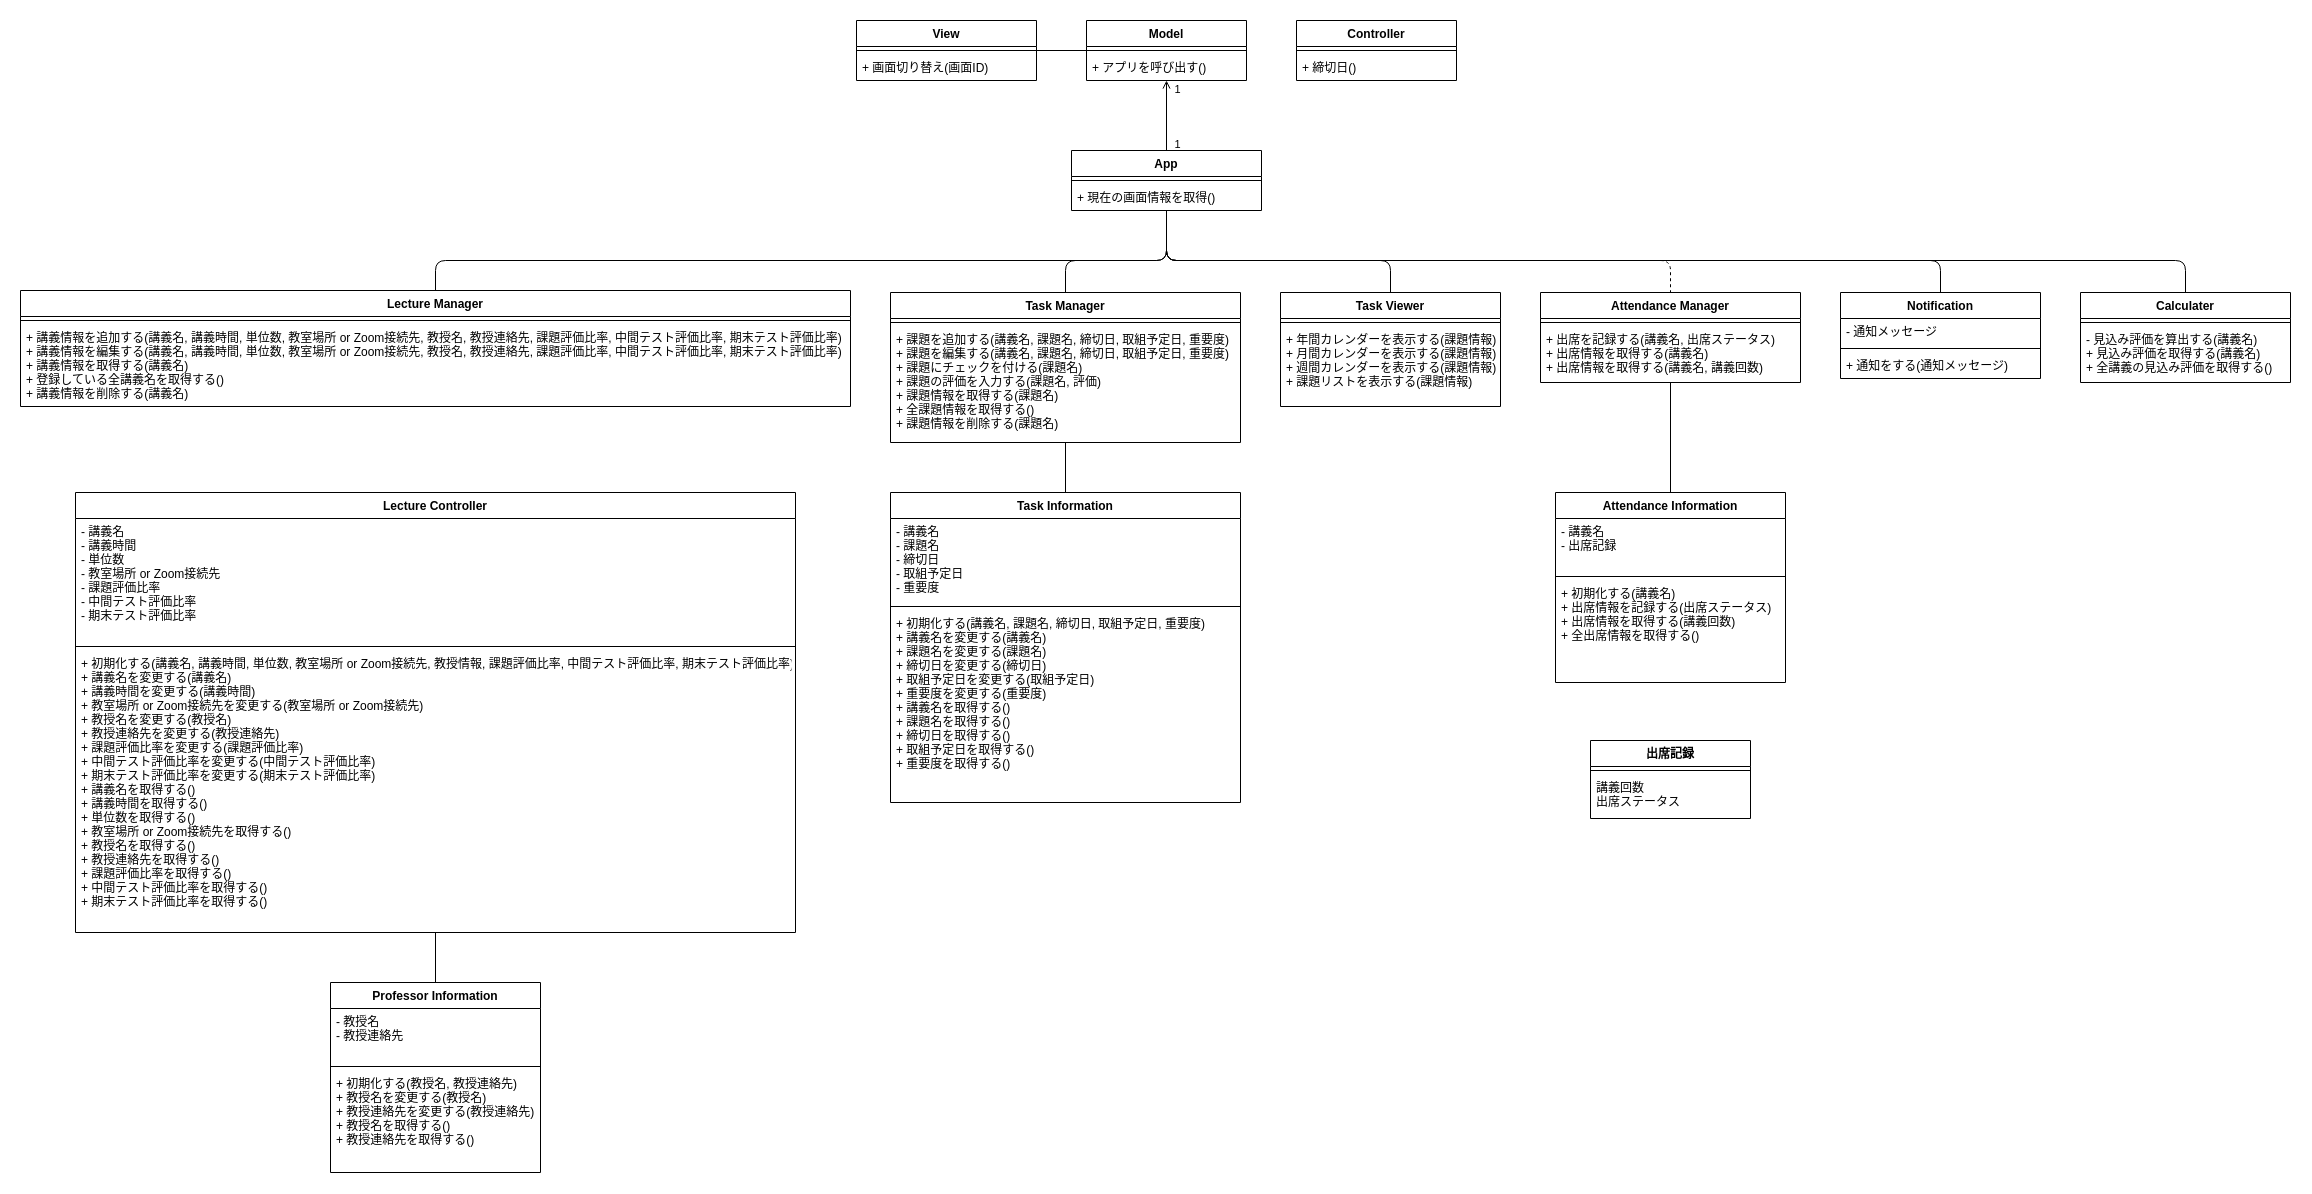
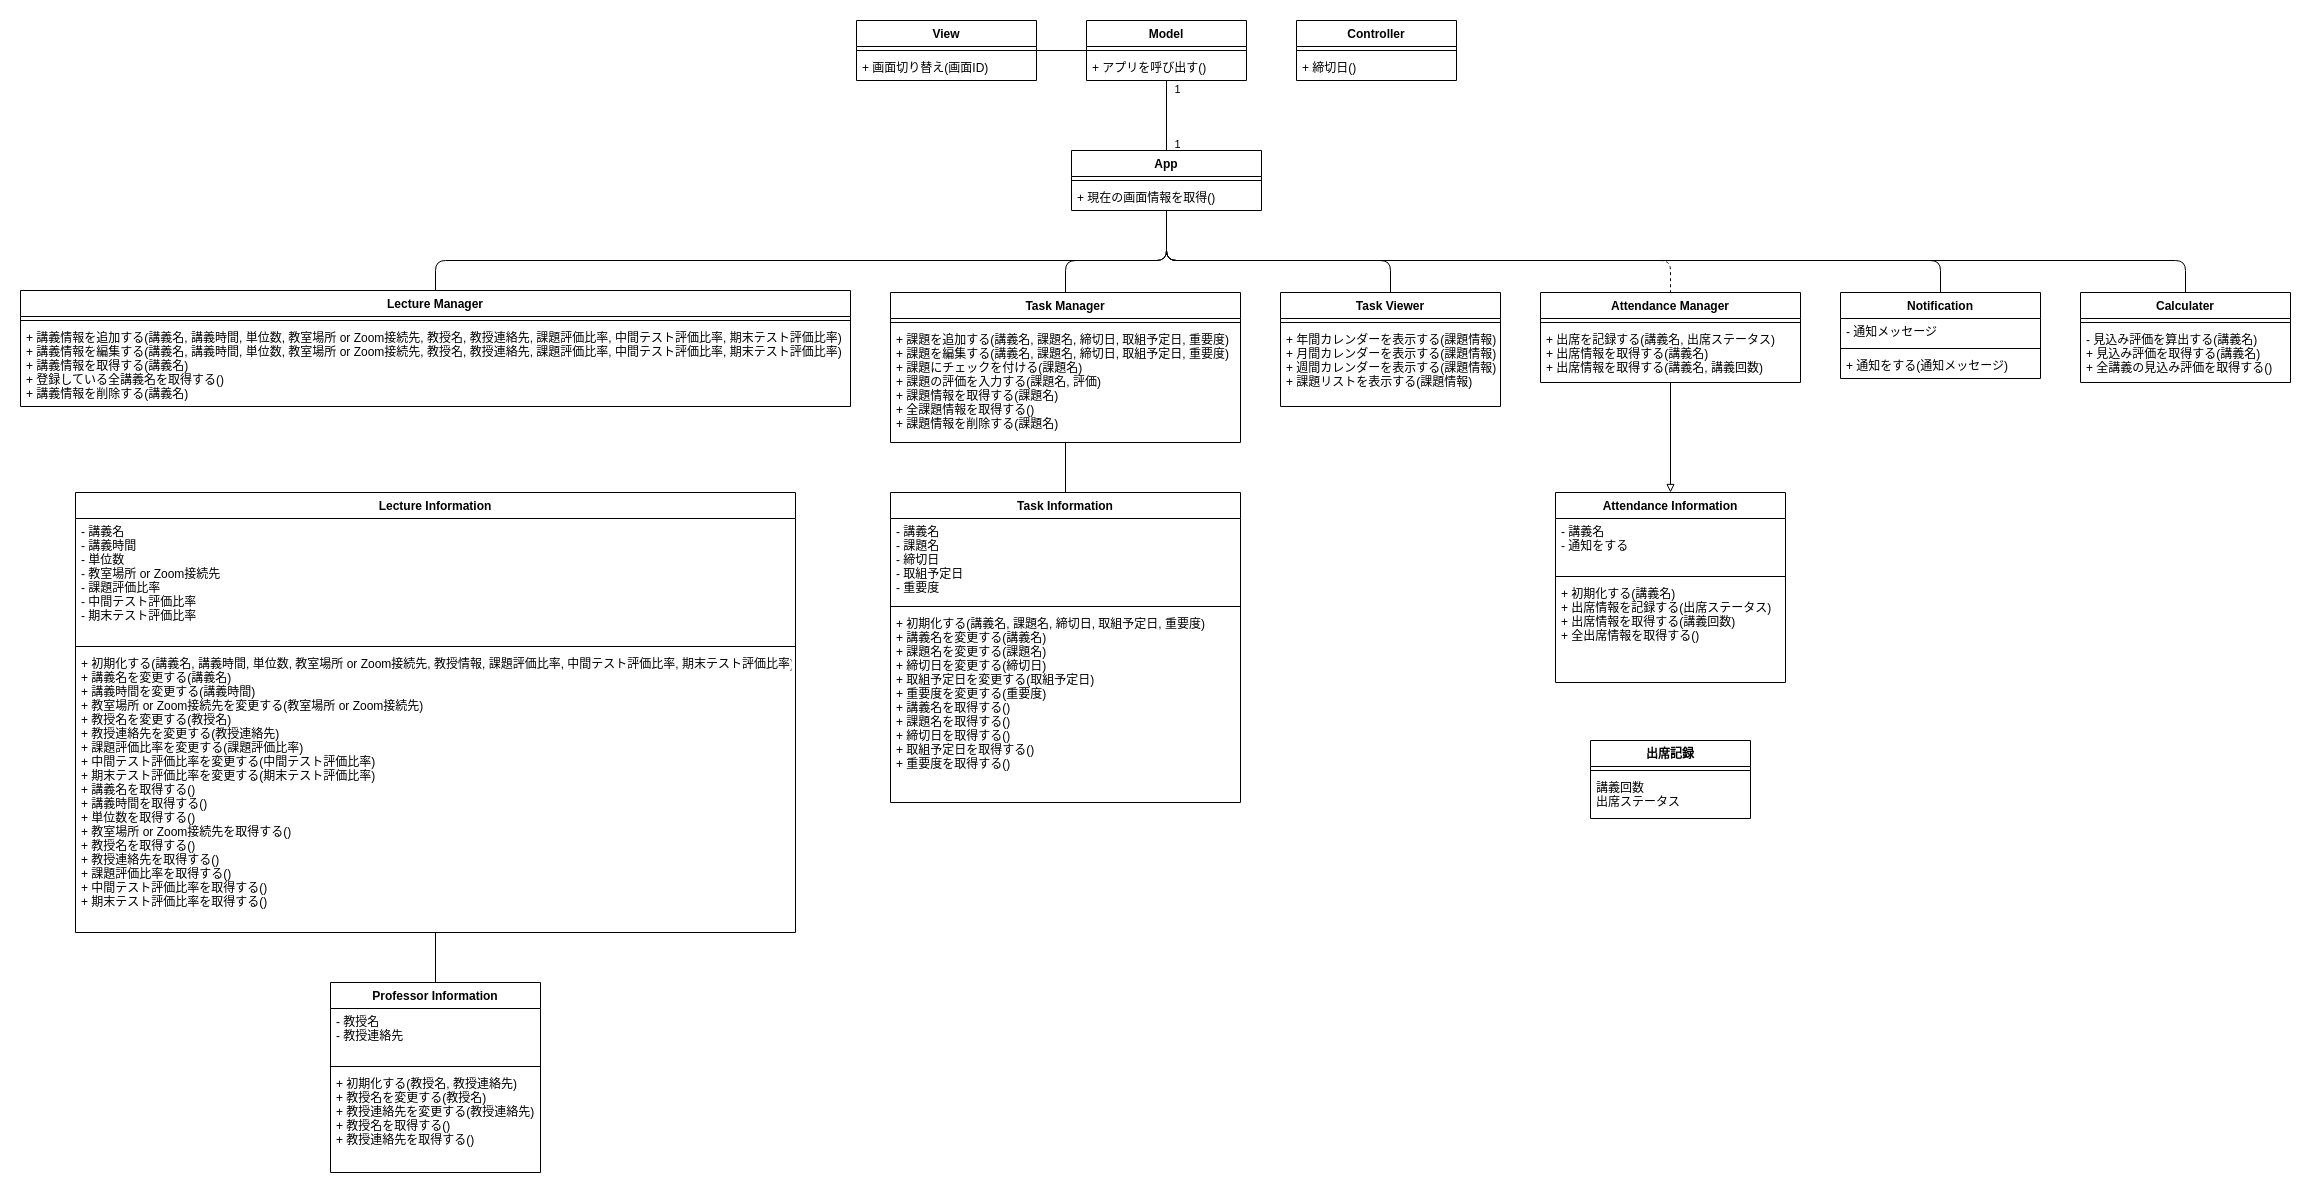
(1167, 86) -> (1167, 86)
(1671, 486) -> (1671, 483)
(435, 506) -> (435, 506)
(1584, 532) -> (1584, 532)
